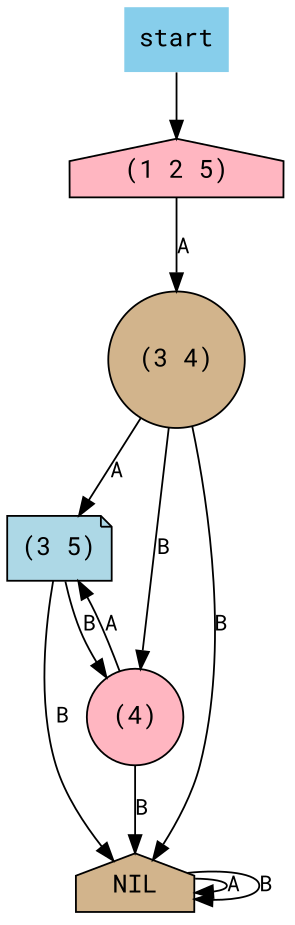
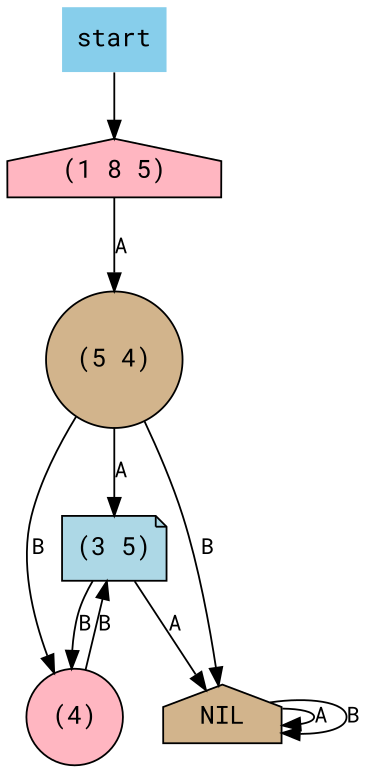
(177, 171) -> (114, 171)
(177, 360) -> (114, 360)
(112, 625) -> (105, 625)
(63, 717) -> (176, 625)
(135, 800) -> none
